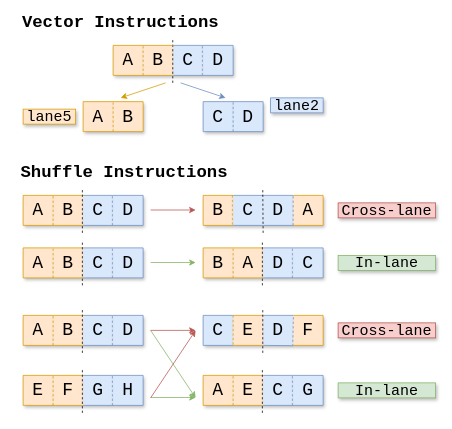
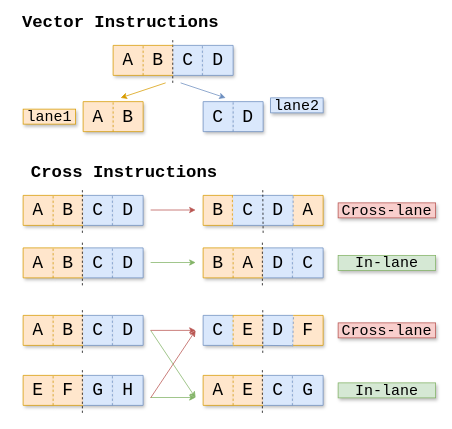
(49, 117) -> (49, 117)
(124, 173) -> (124, 173)
